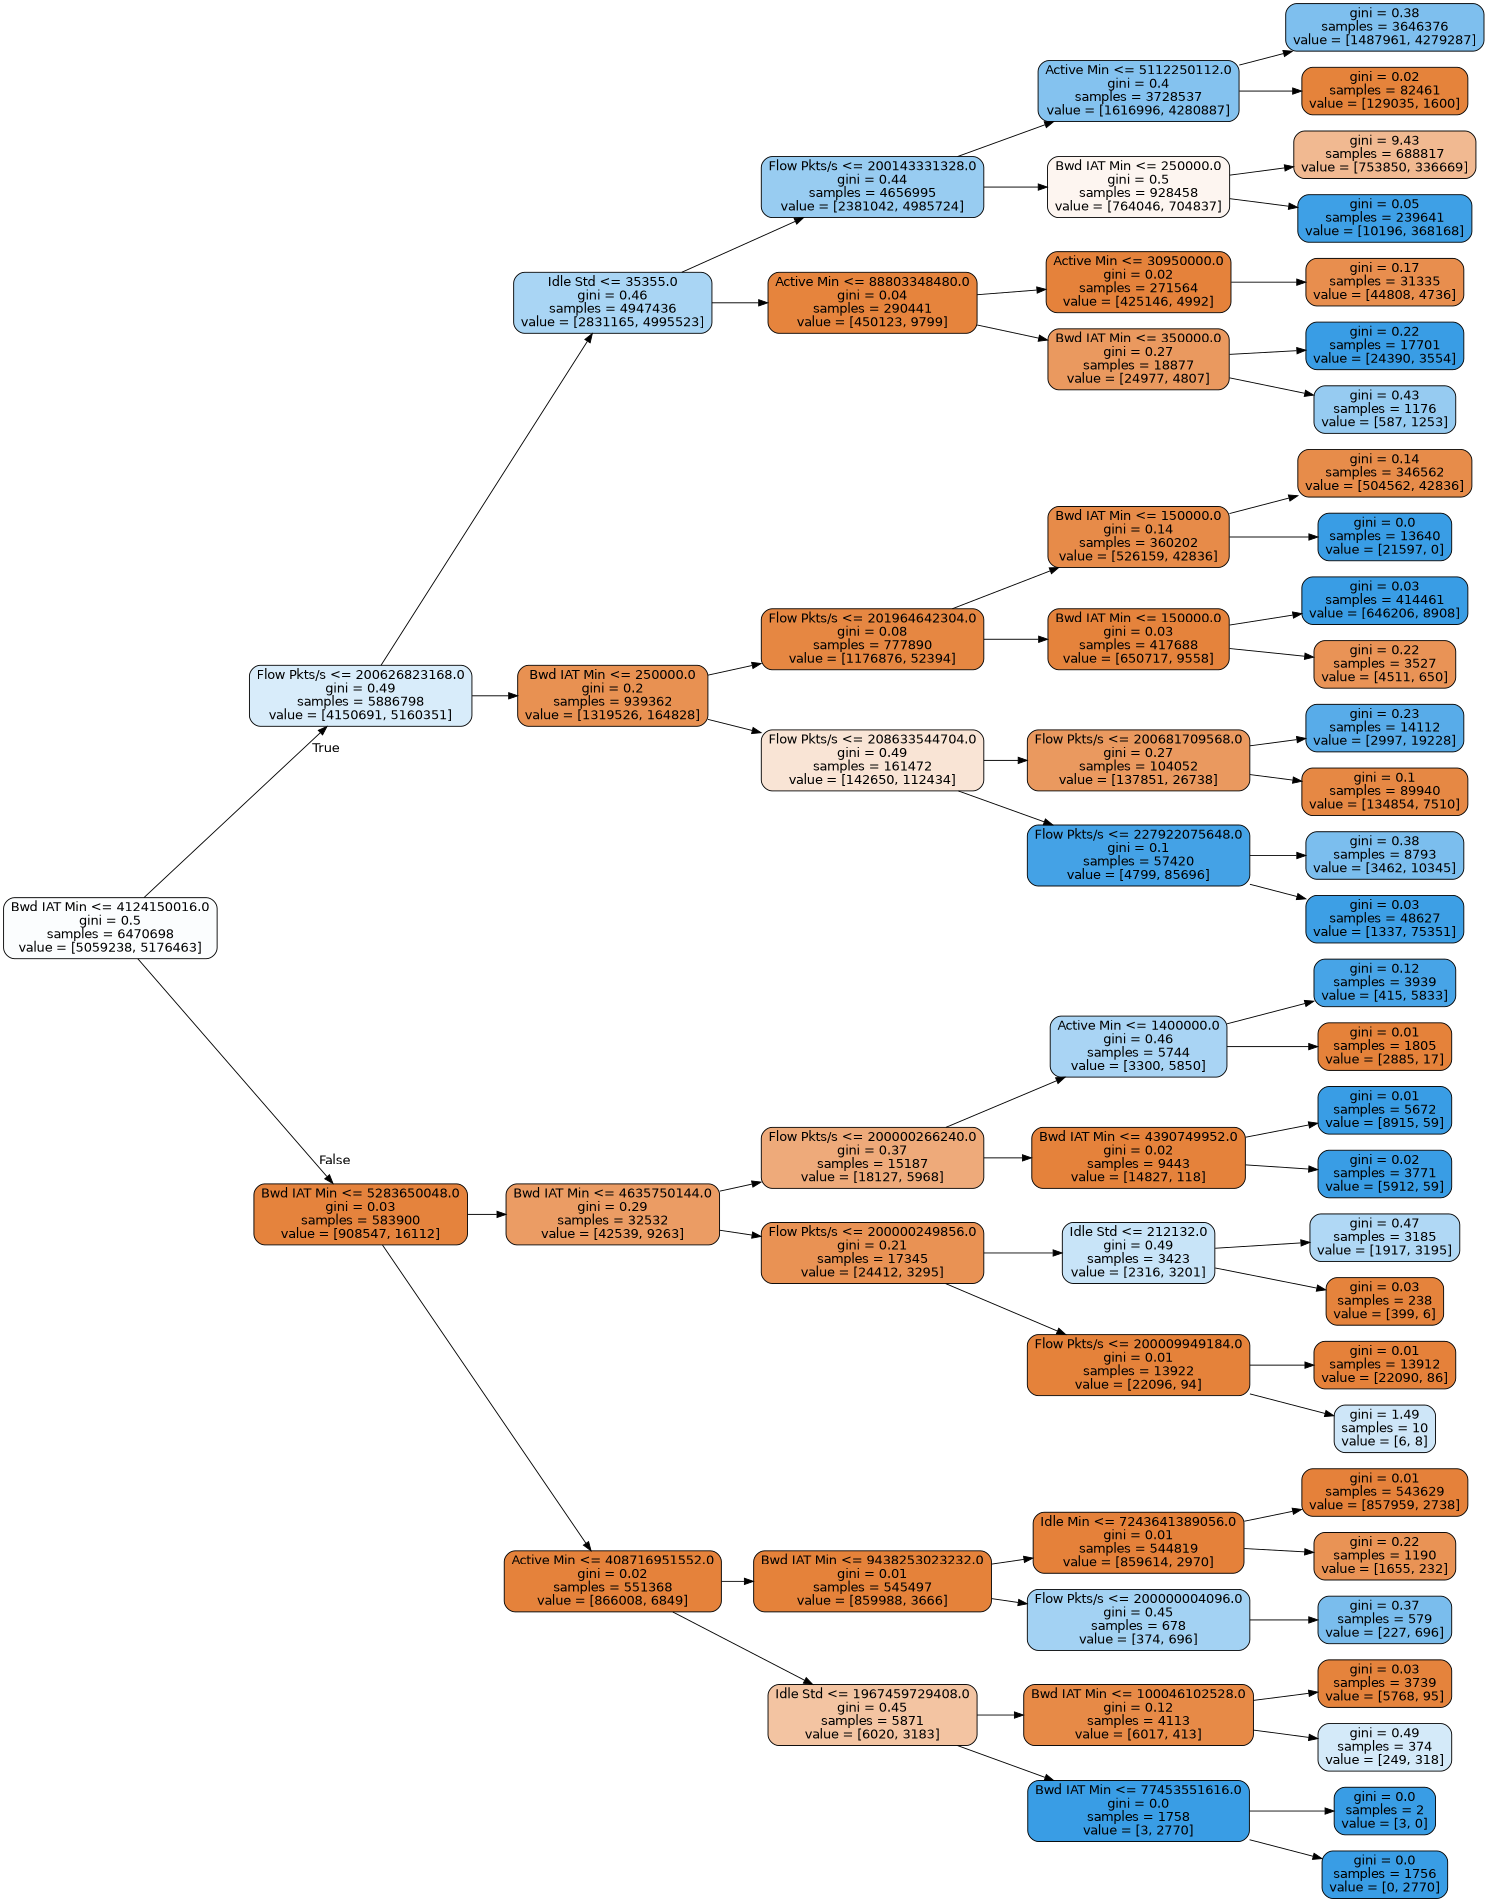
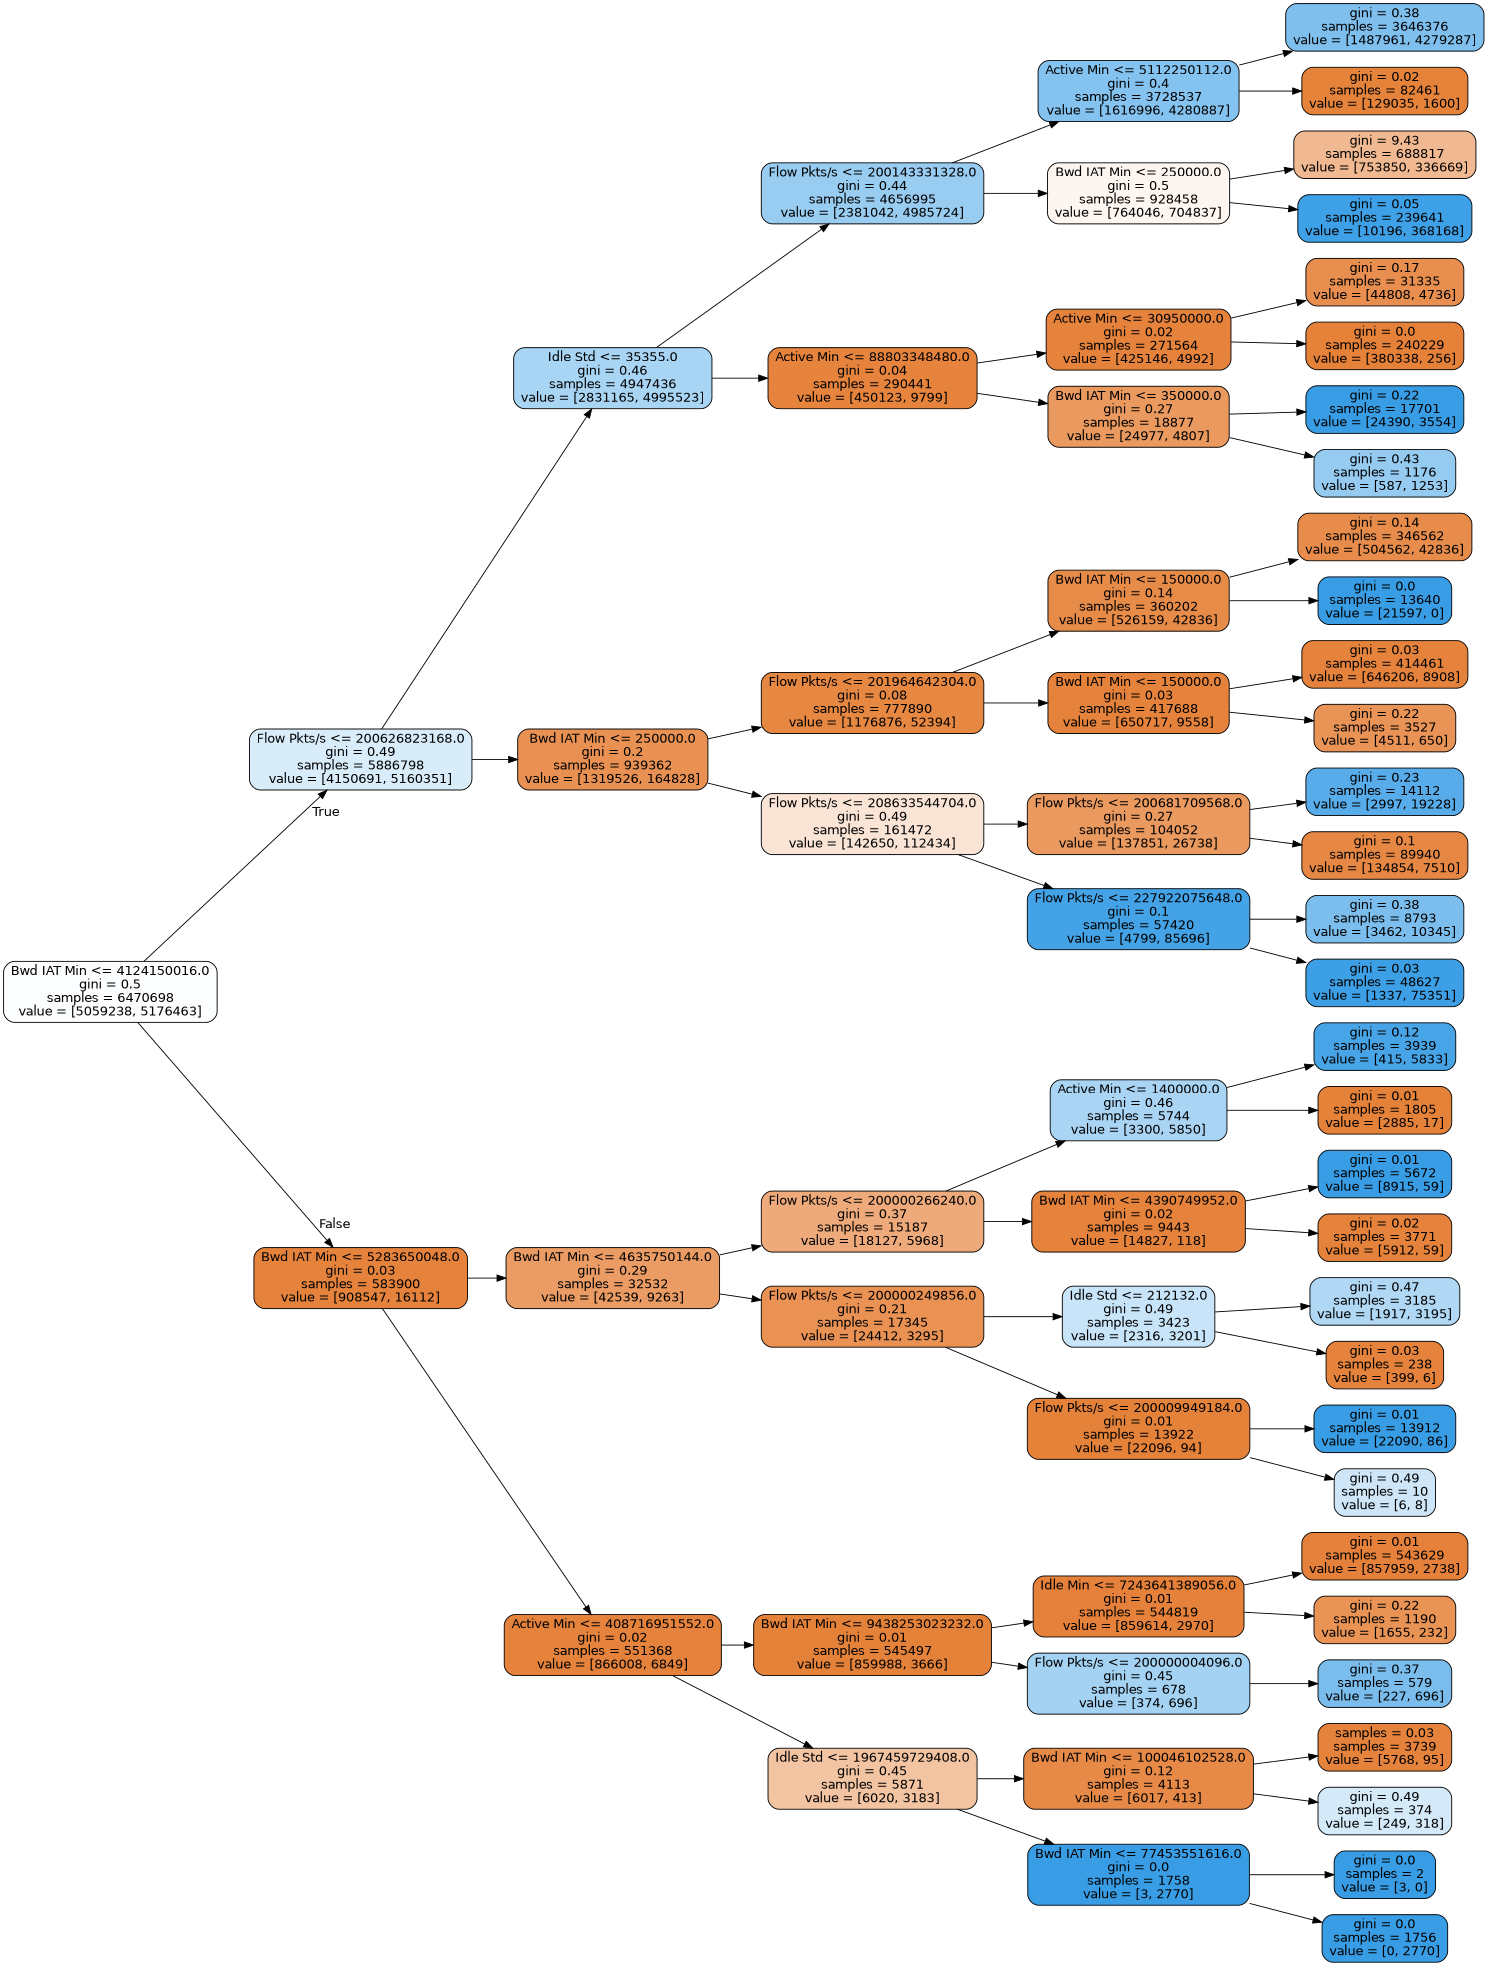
none -> (1385, 346)
(1385, 601) -> (1385, 664)
(1385, 1174) -> (1385, 1238)
(1385, 1365) -> (1385, 1429)
(1385, 1429) -> (1385, 1493)
(1385, 1684) -> (1385, 1747)
